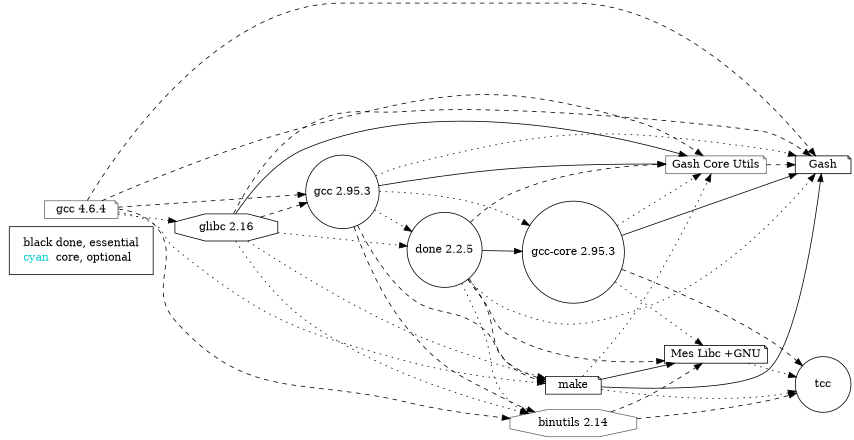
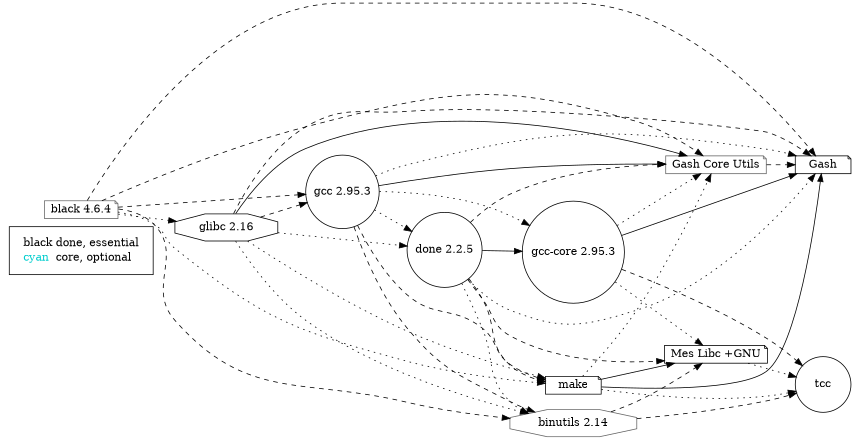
(81, 210) -> (81, 210)
